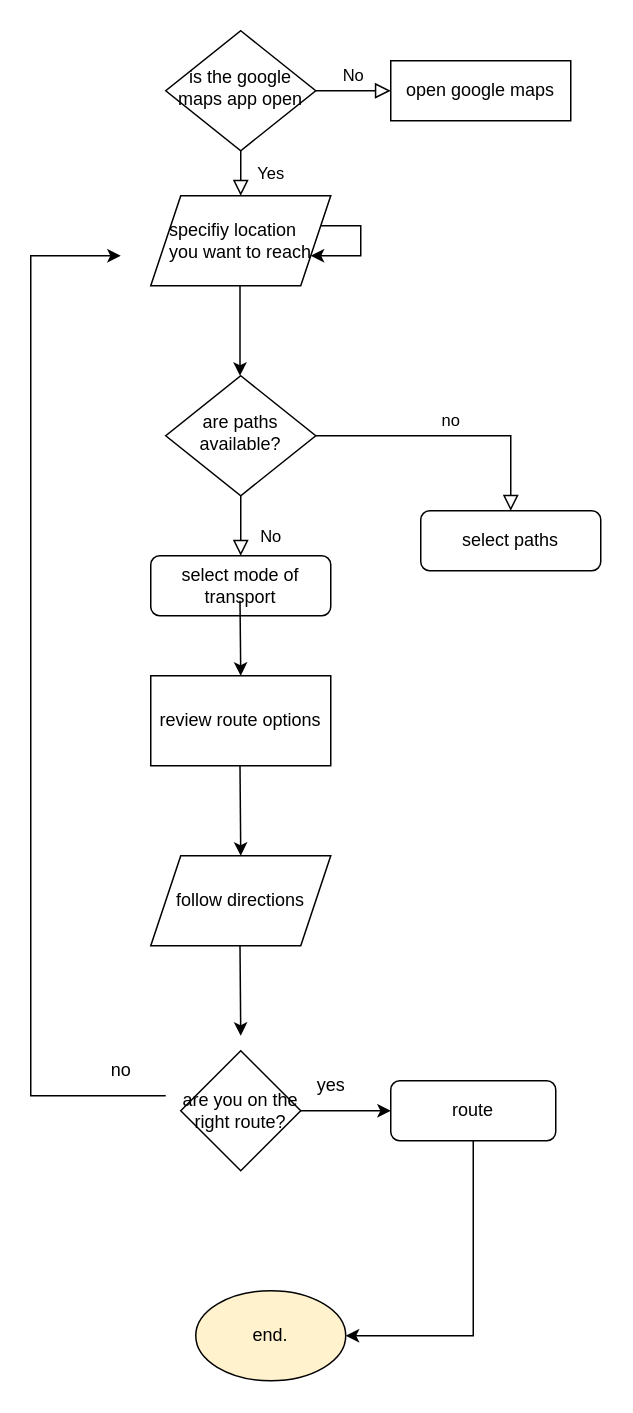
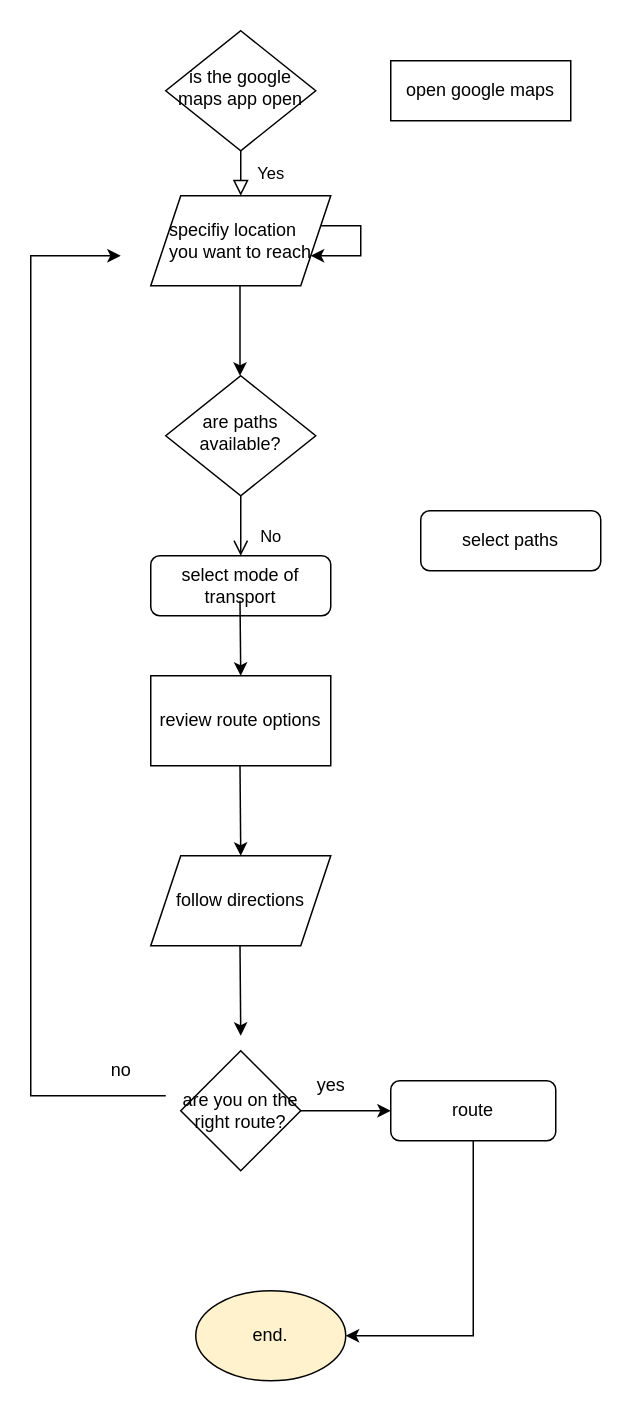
(345, 91) -> none
(443, 436) -> none
(241, 539) -> (241, 545)
